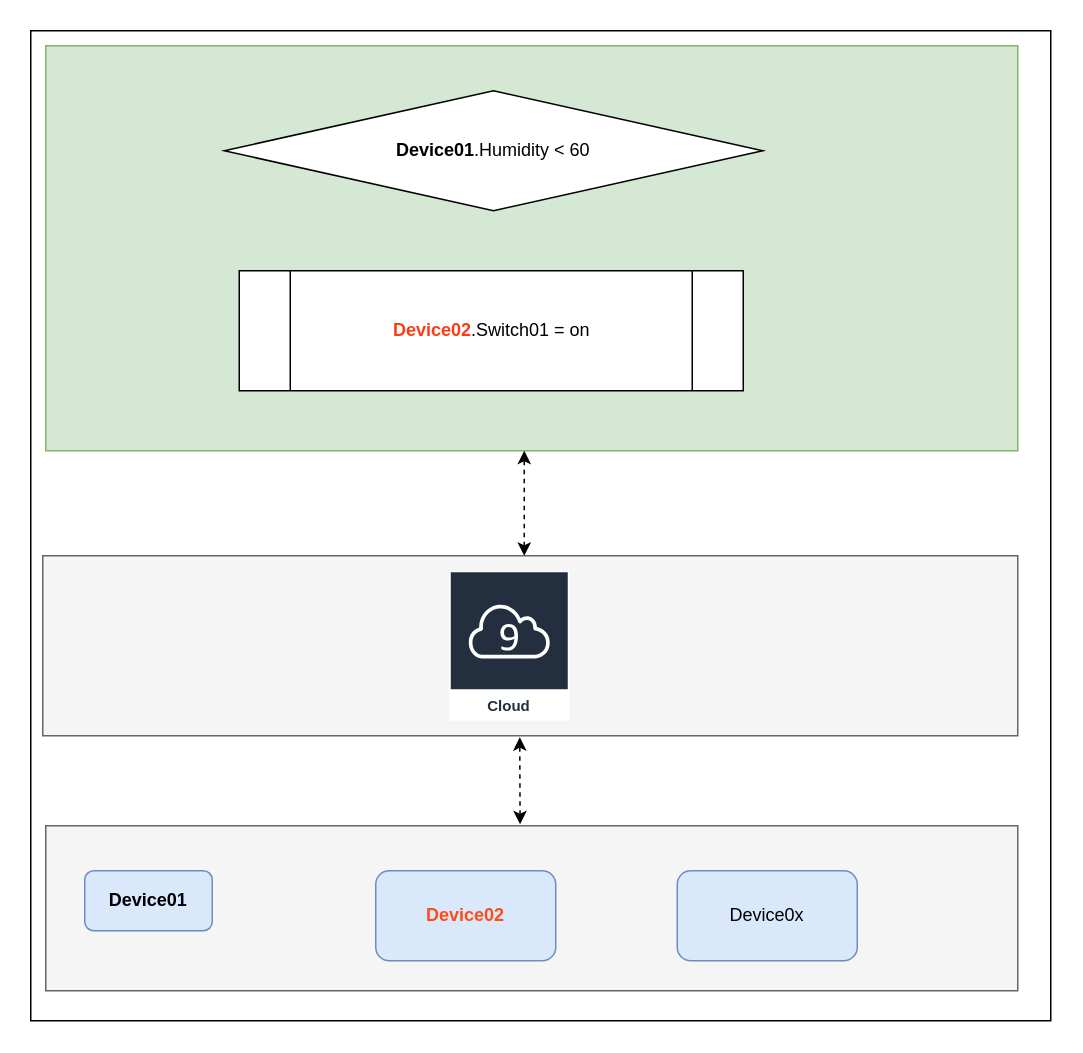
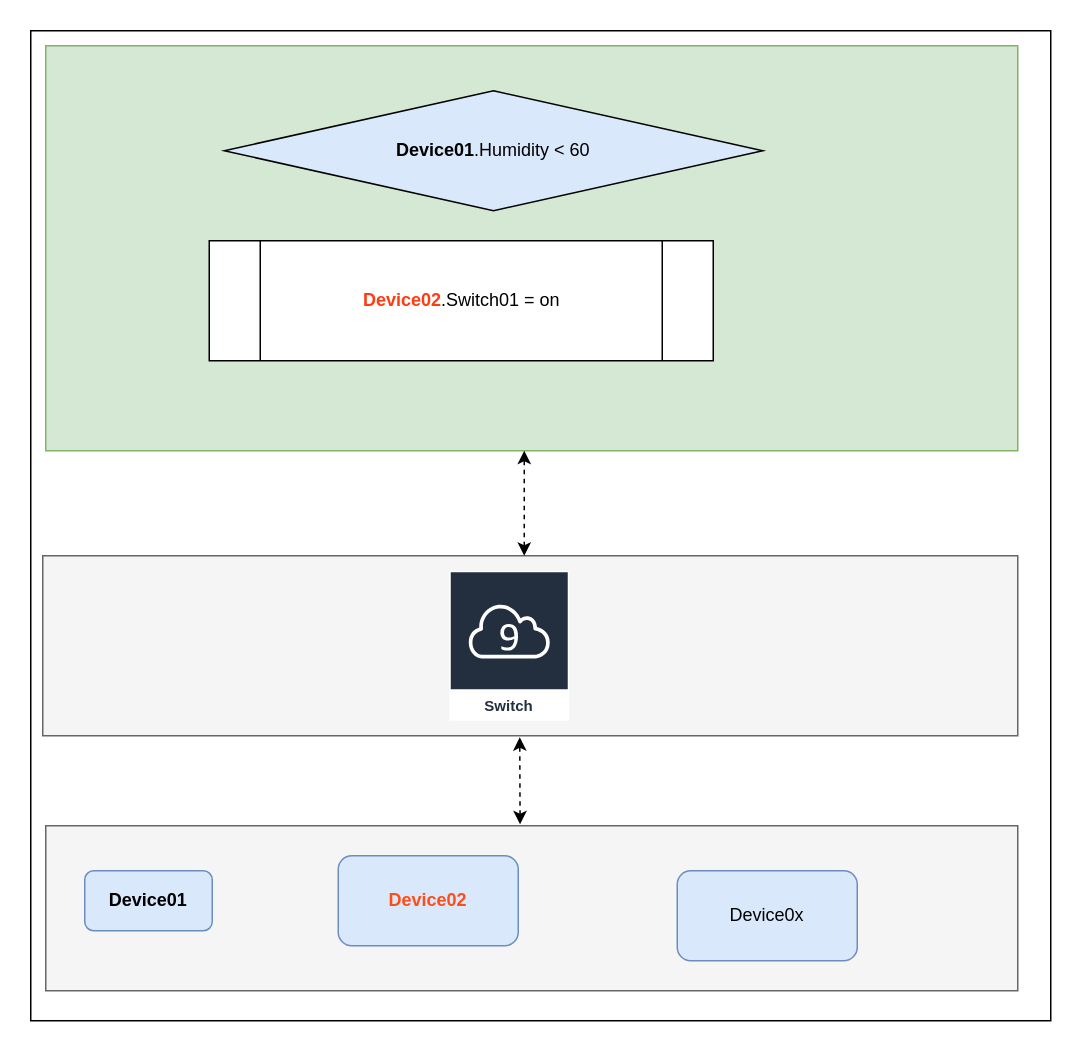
(494, 151) -> (494, 151)
(491, 331) -> (461, 301)
(509, 706) -> (509, 706)
(466, 916) -> (428, 901)
